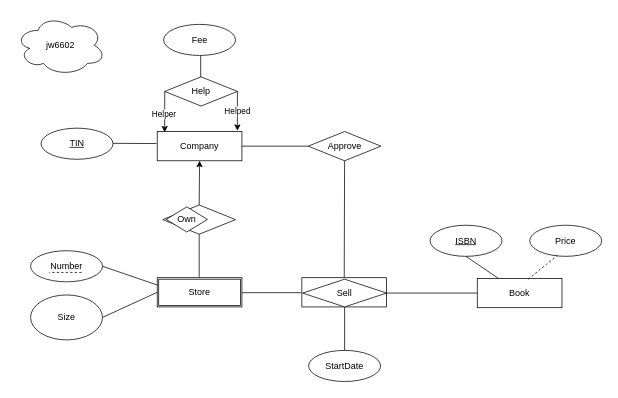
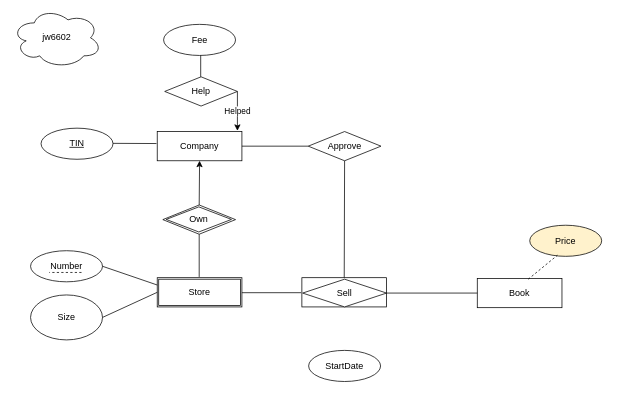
(60, 45) -> (57, 38)
(165, 110) -> none
(187, 220) -> (199, 220)
(466, 241) -> none
(566, 241) -> (566, 241)
(483, 268) -> none
(345, 329) -> none
